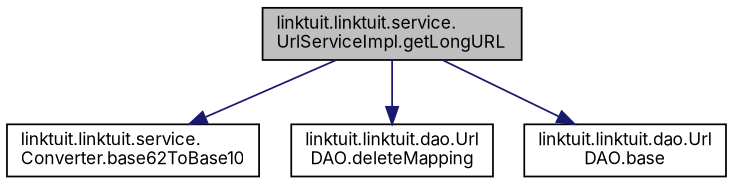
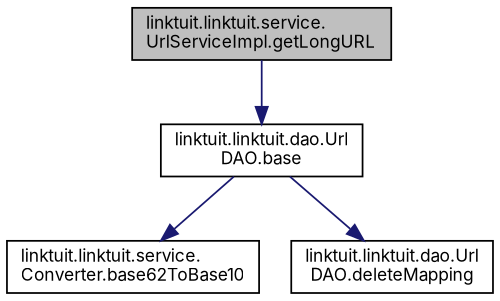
(392, 83) -> (320, 203)
(271, 89) -> (204, 203)
